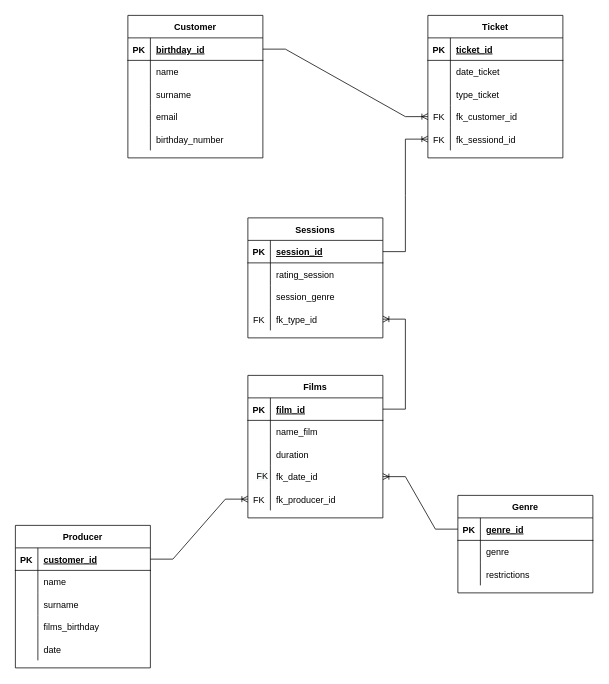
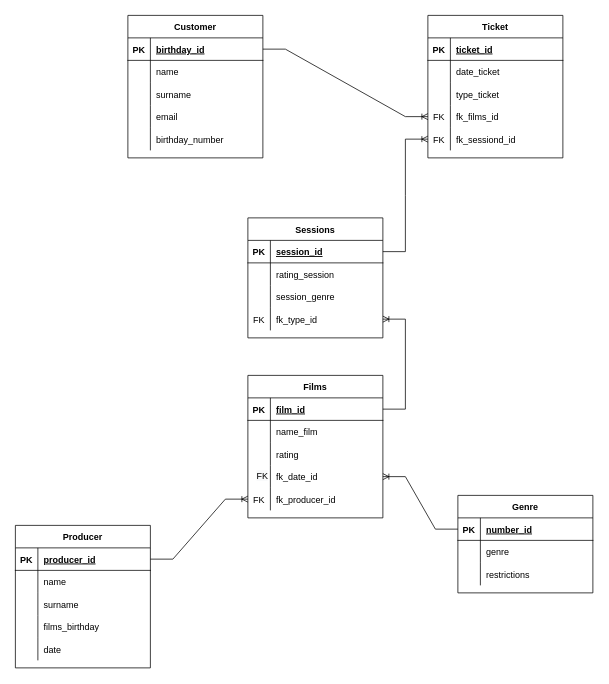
(490, 117) -> (480, 117)
(295, 455) -> (290, 455)
(505, 530) -> (508, 530)
(70, 560) -> (70, 560)
